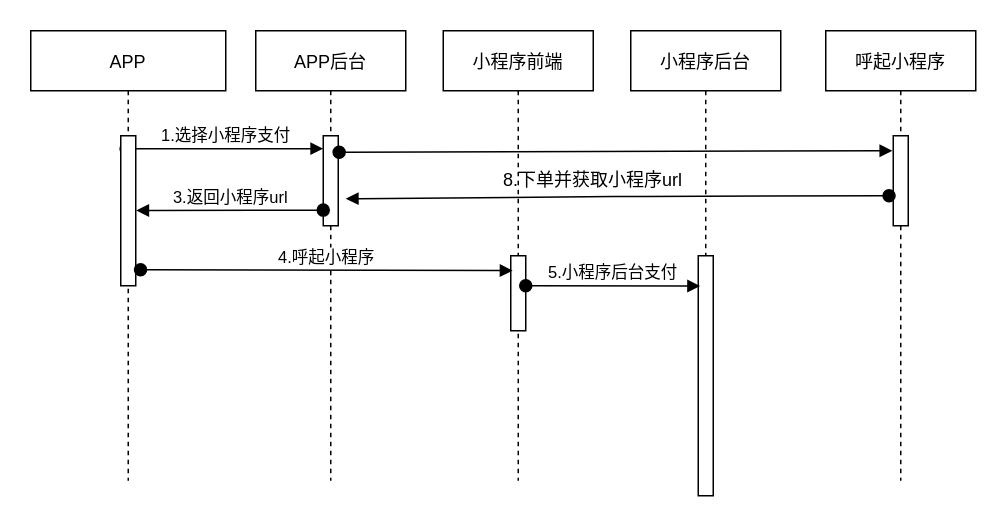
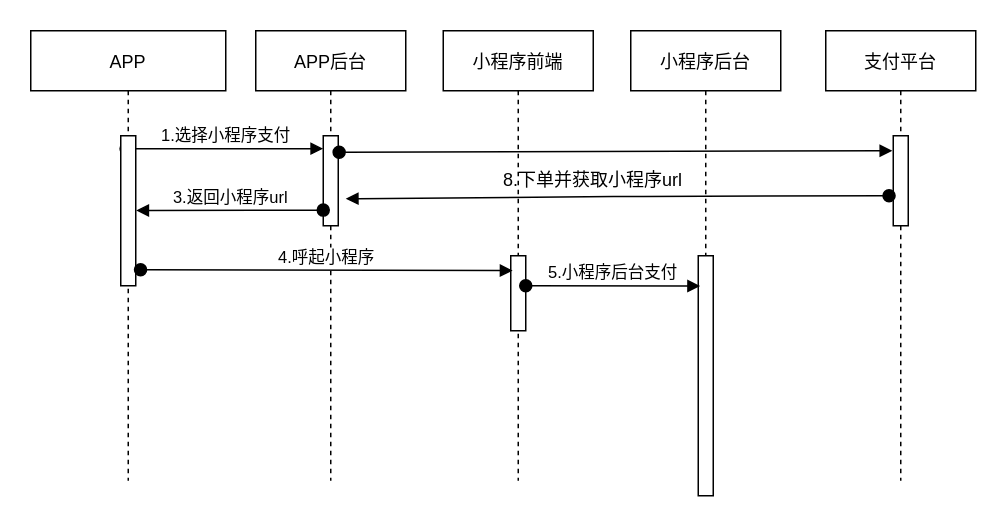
(900, 62) -> (900, 62)
